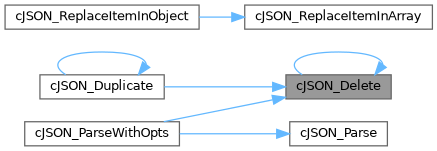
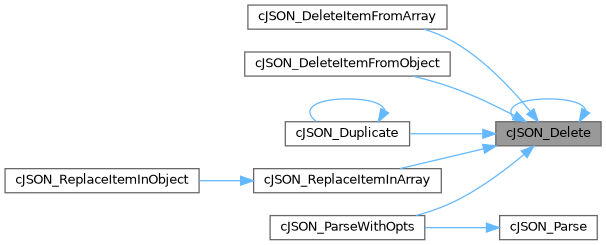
none -> (347, 17)
none -> (347, 64)
none -> (442, 159)
